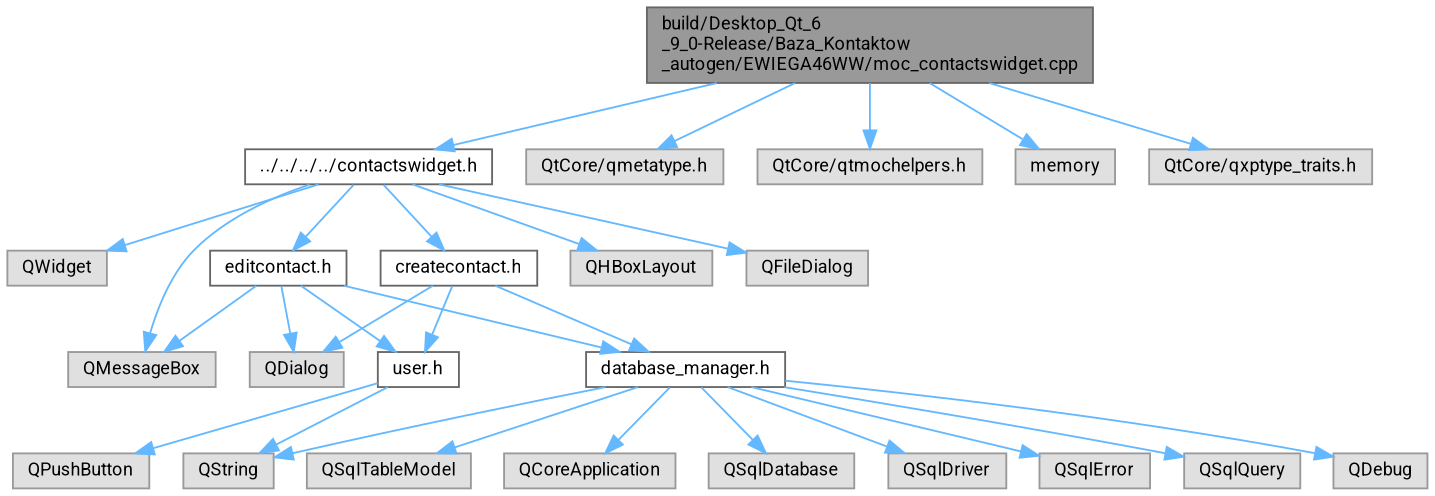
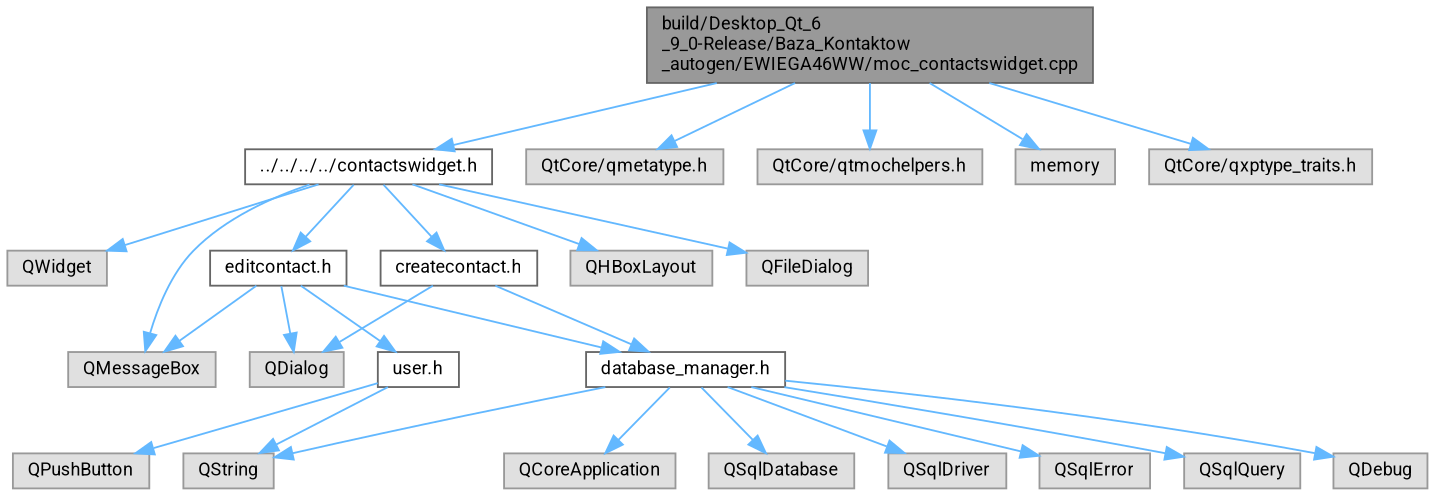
(438, 320) -> none
(389, 471) -> none
